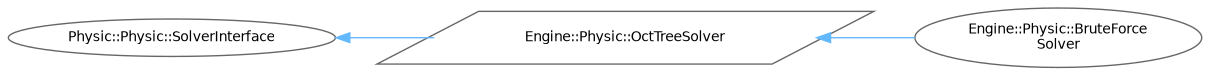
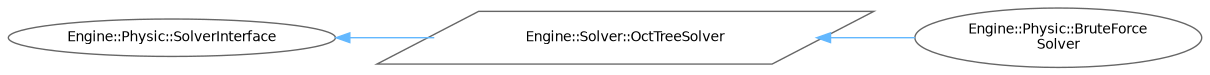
(172, 38) -> (172, 38)
(625, 38) -> (625, 38)
